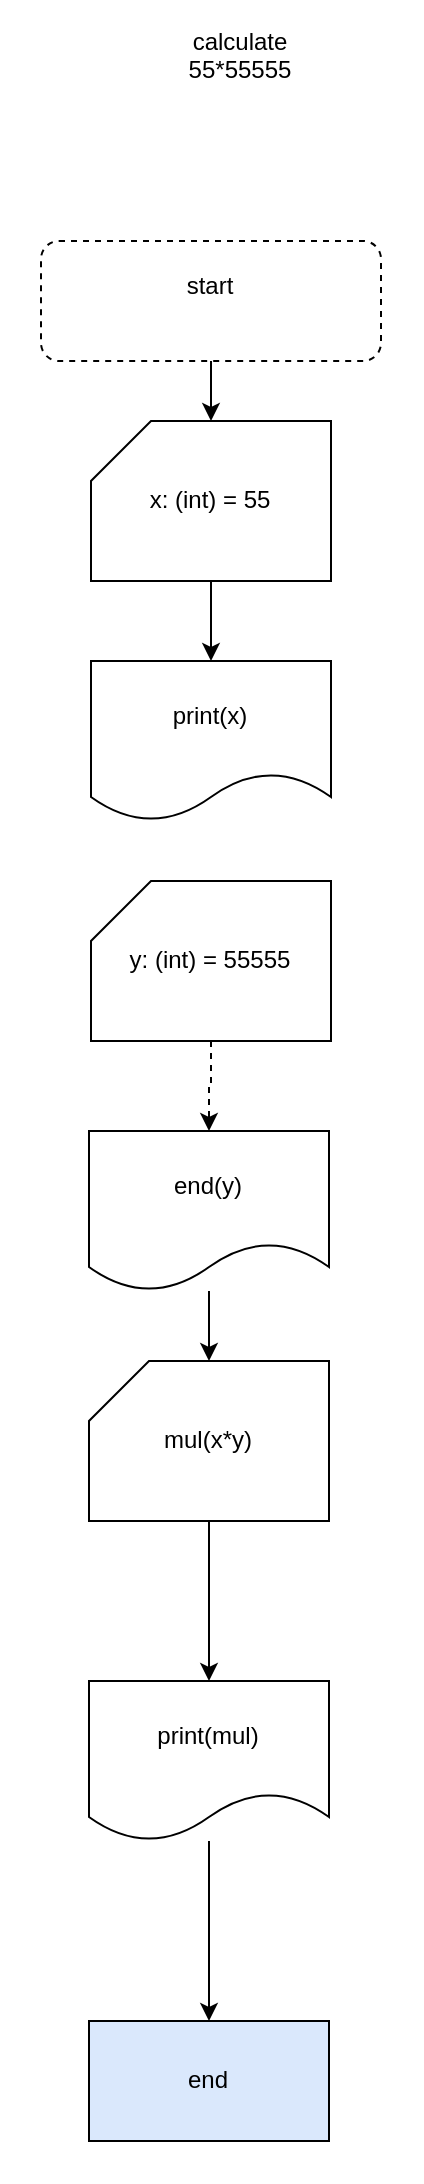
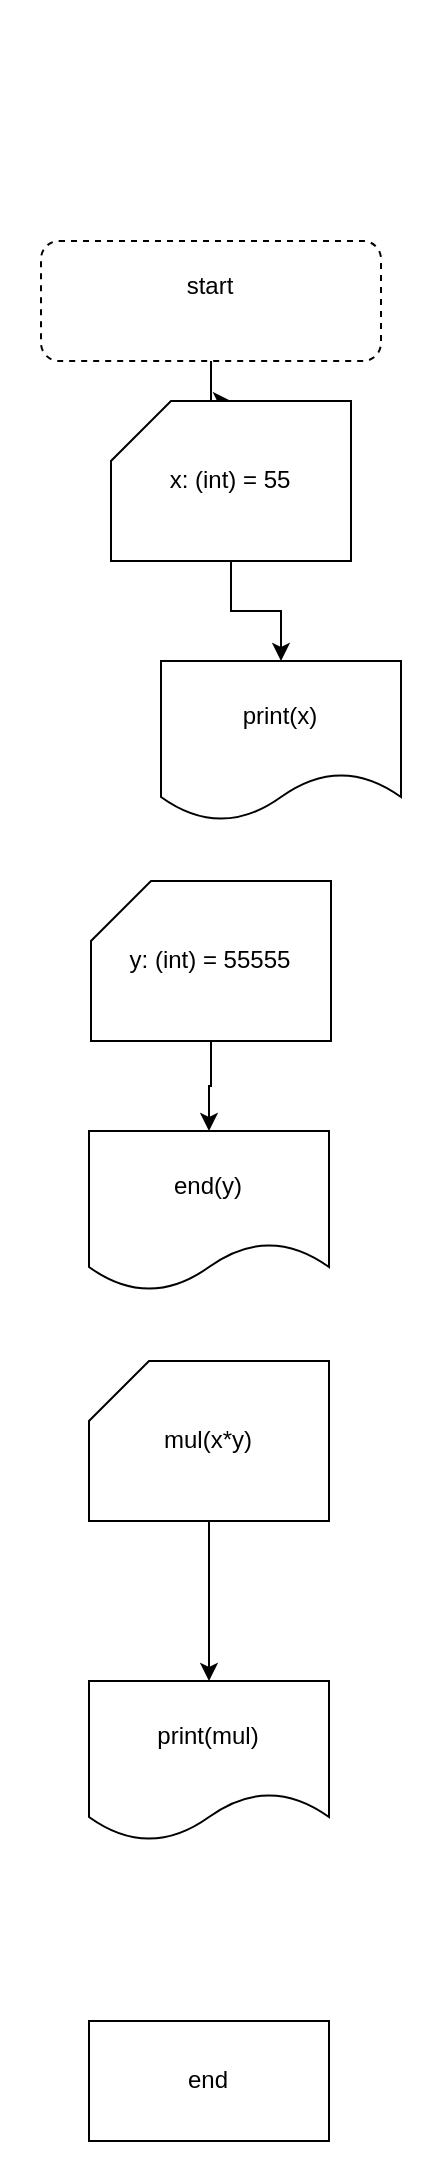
(241, 71) -> none
(211, 501) -> (231, 481)
(211, 741) -> (281, 741)
(211, 1078) -> (211, 1078)
(209, 1329) -> none
(209, 1924) -> none
(209, 2081) -> (209, 2081)
